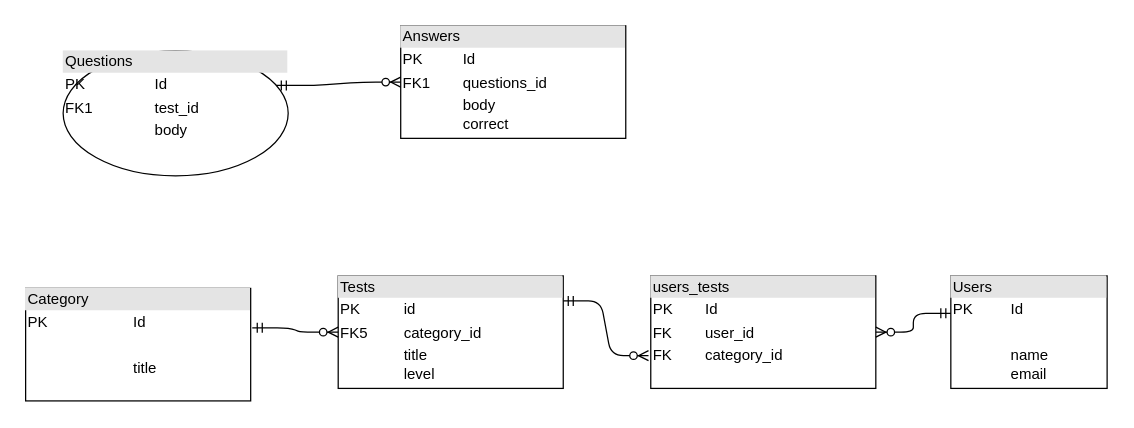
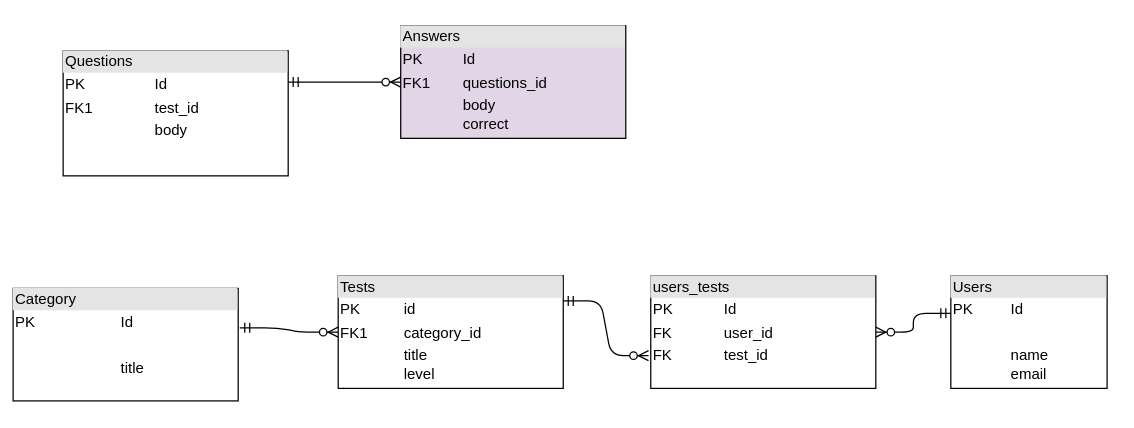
(513, 82) -> (513, 82)
(176, 113) -> (176, 113)
(703, 312) -> (697, 312)
(395, 321) -> (395, 321)
(138, 344) -> (126, 344)
